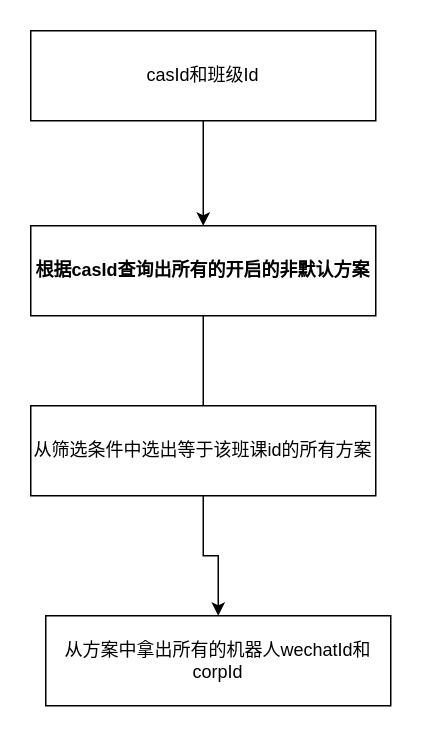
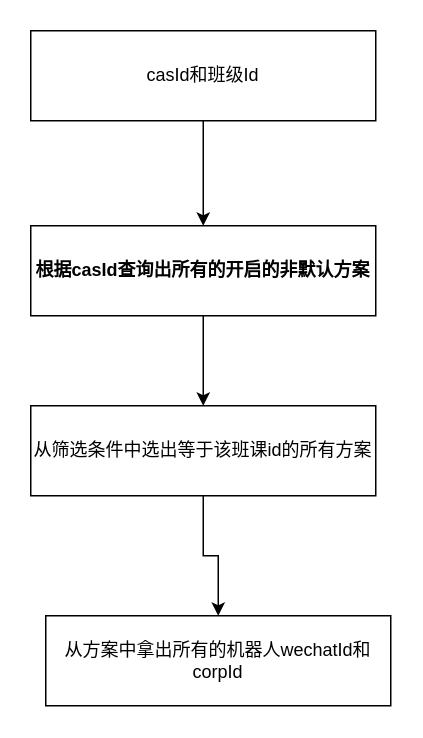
(203, 398) -> (203, 394)
